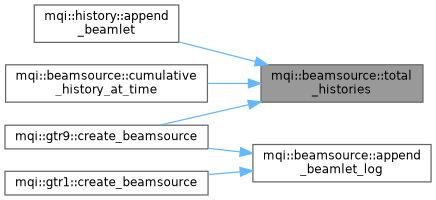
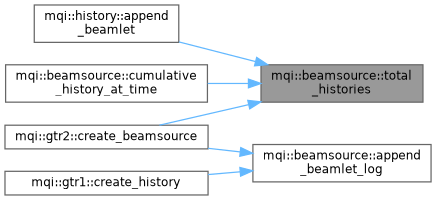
(107, 137) -> (107, 137)
(107, 183) -> (107, 183)
